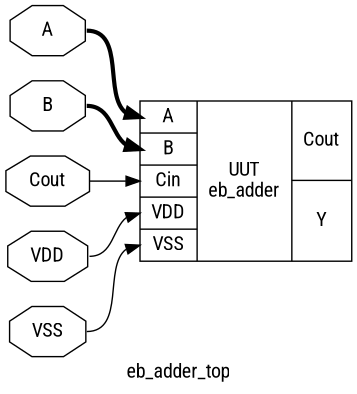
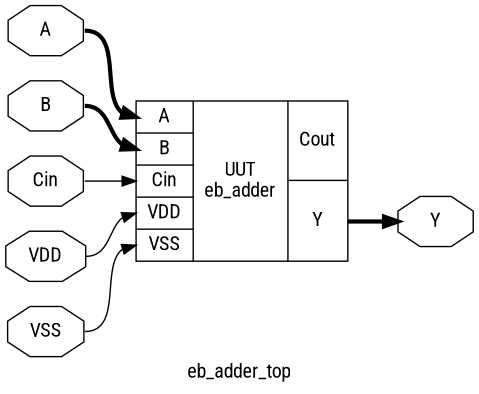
(48, 181) -> (46, 181)
none -> (436, 221)
